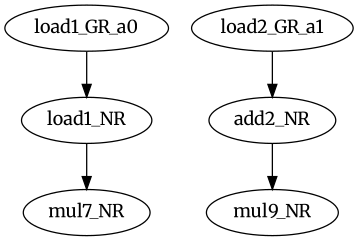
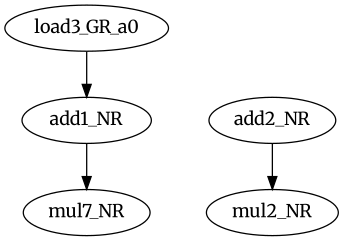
(87, 28) -> (87, 28)
(272, 28) -> none
(87, 120) -> (87, 120)
(272, 213) -> (272, 213)
